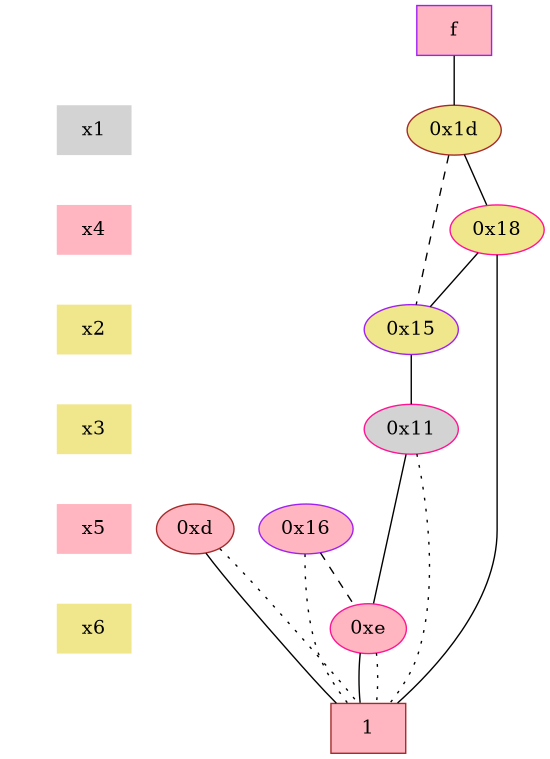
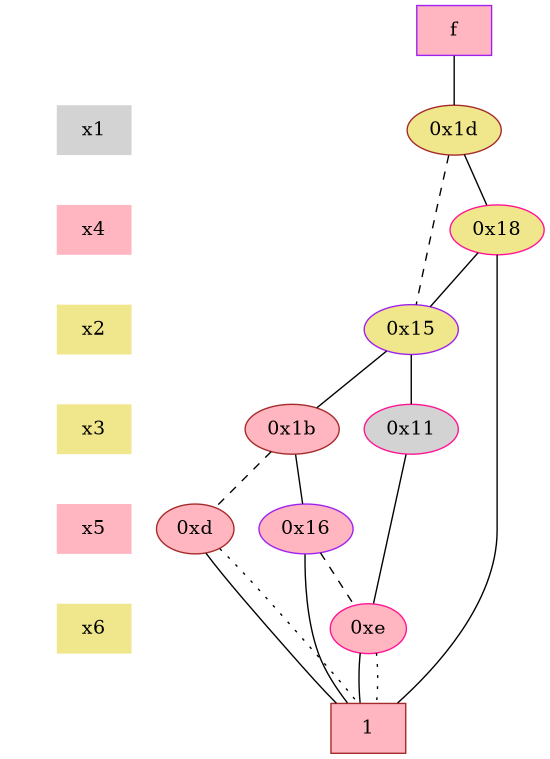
none -> (292, 429)
(429, 583) -> none
(313, 633) -> (313, 633)
